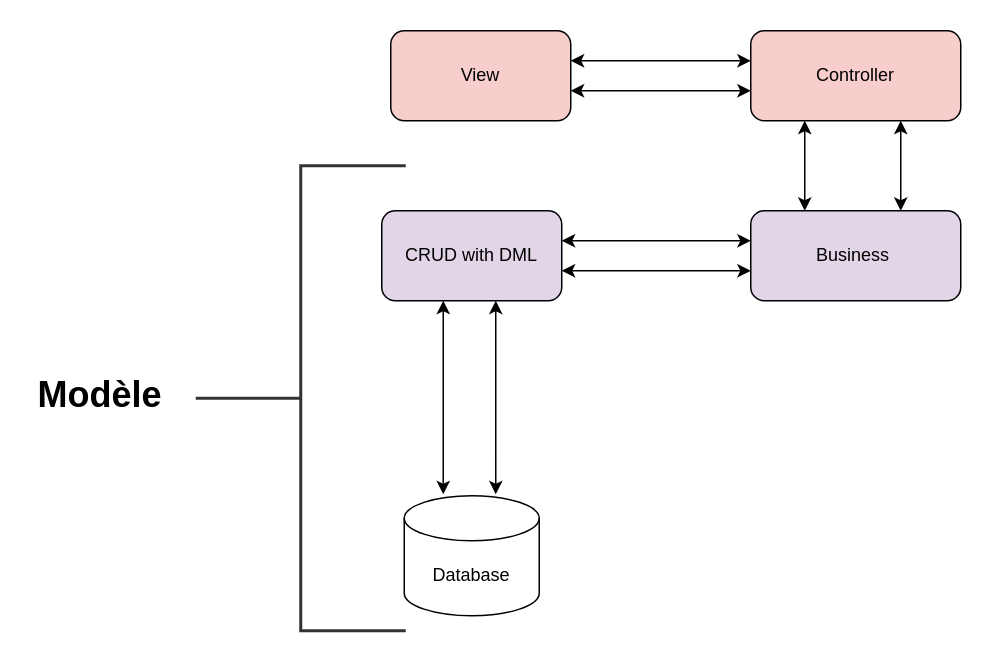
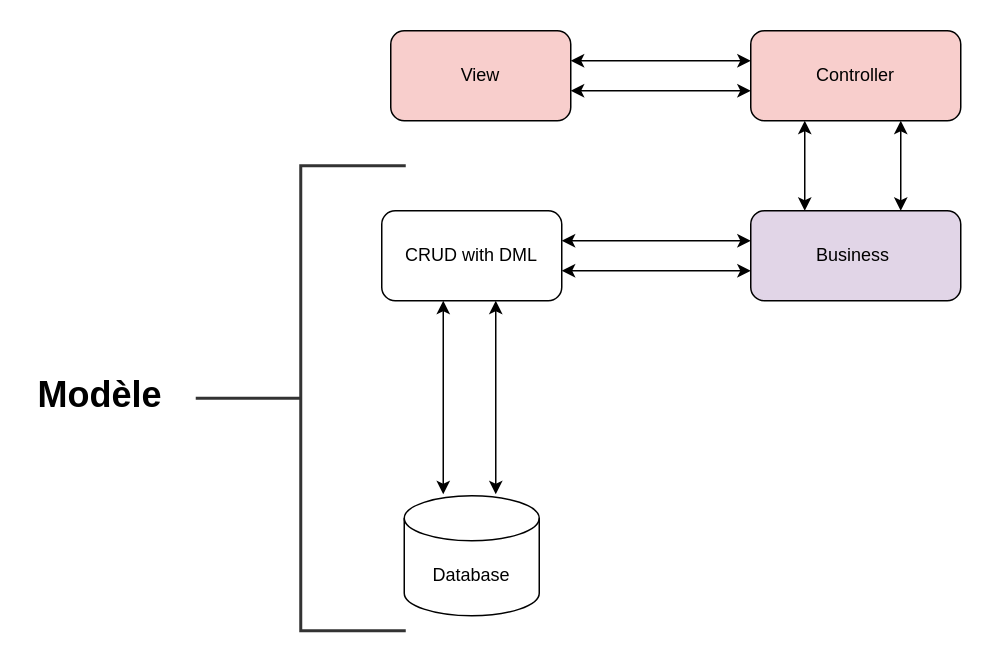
(472, 256) -> (472, 256)
